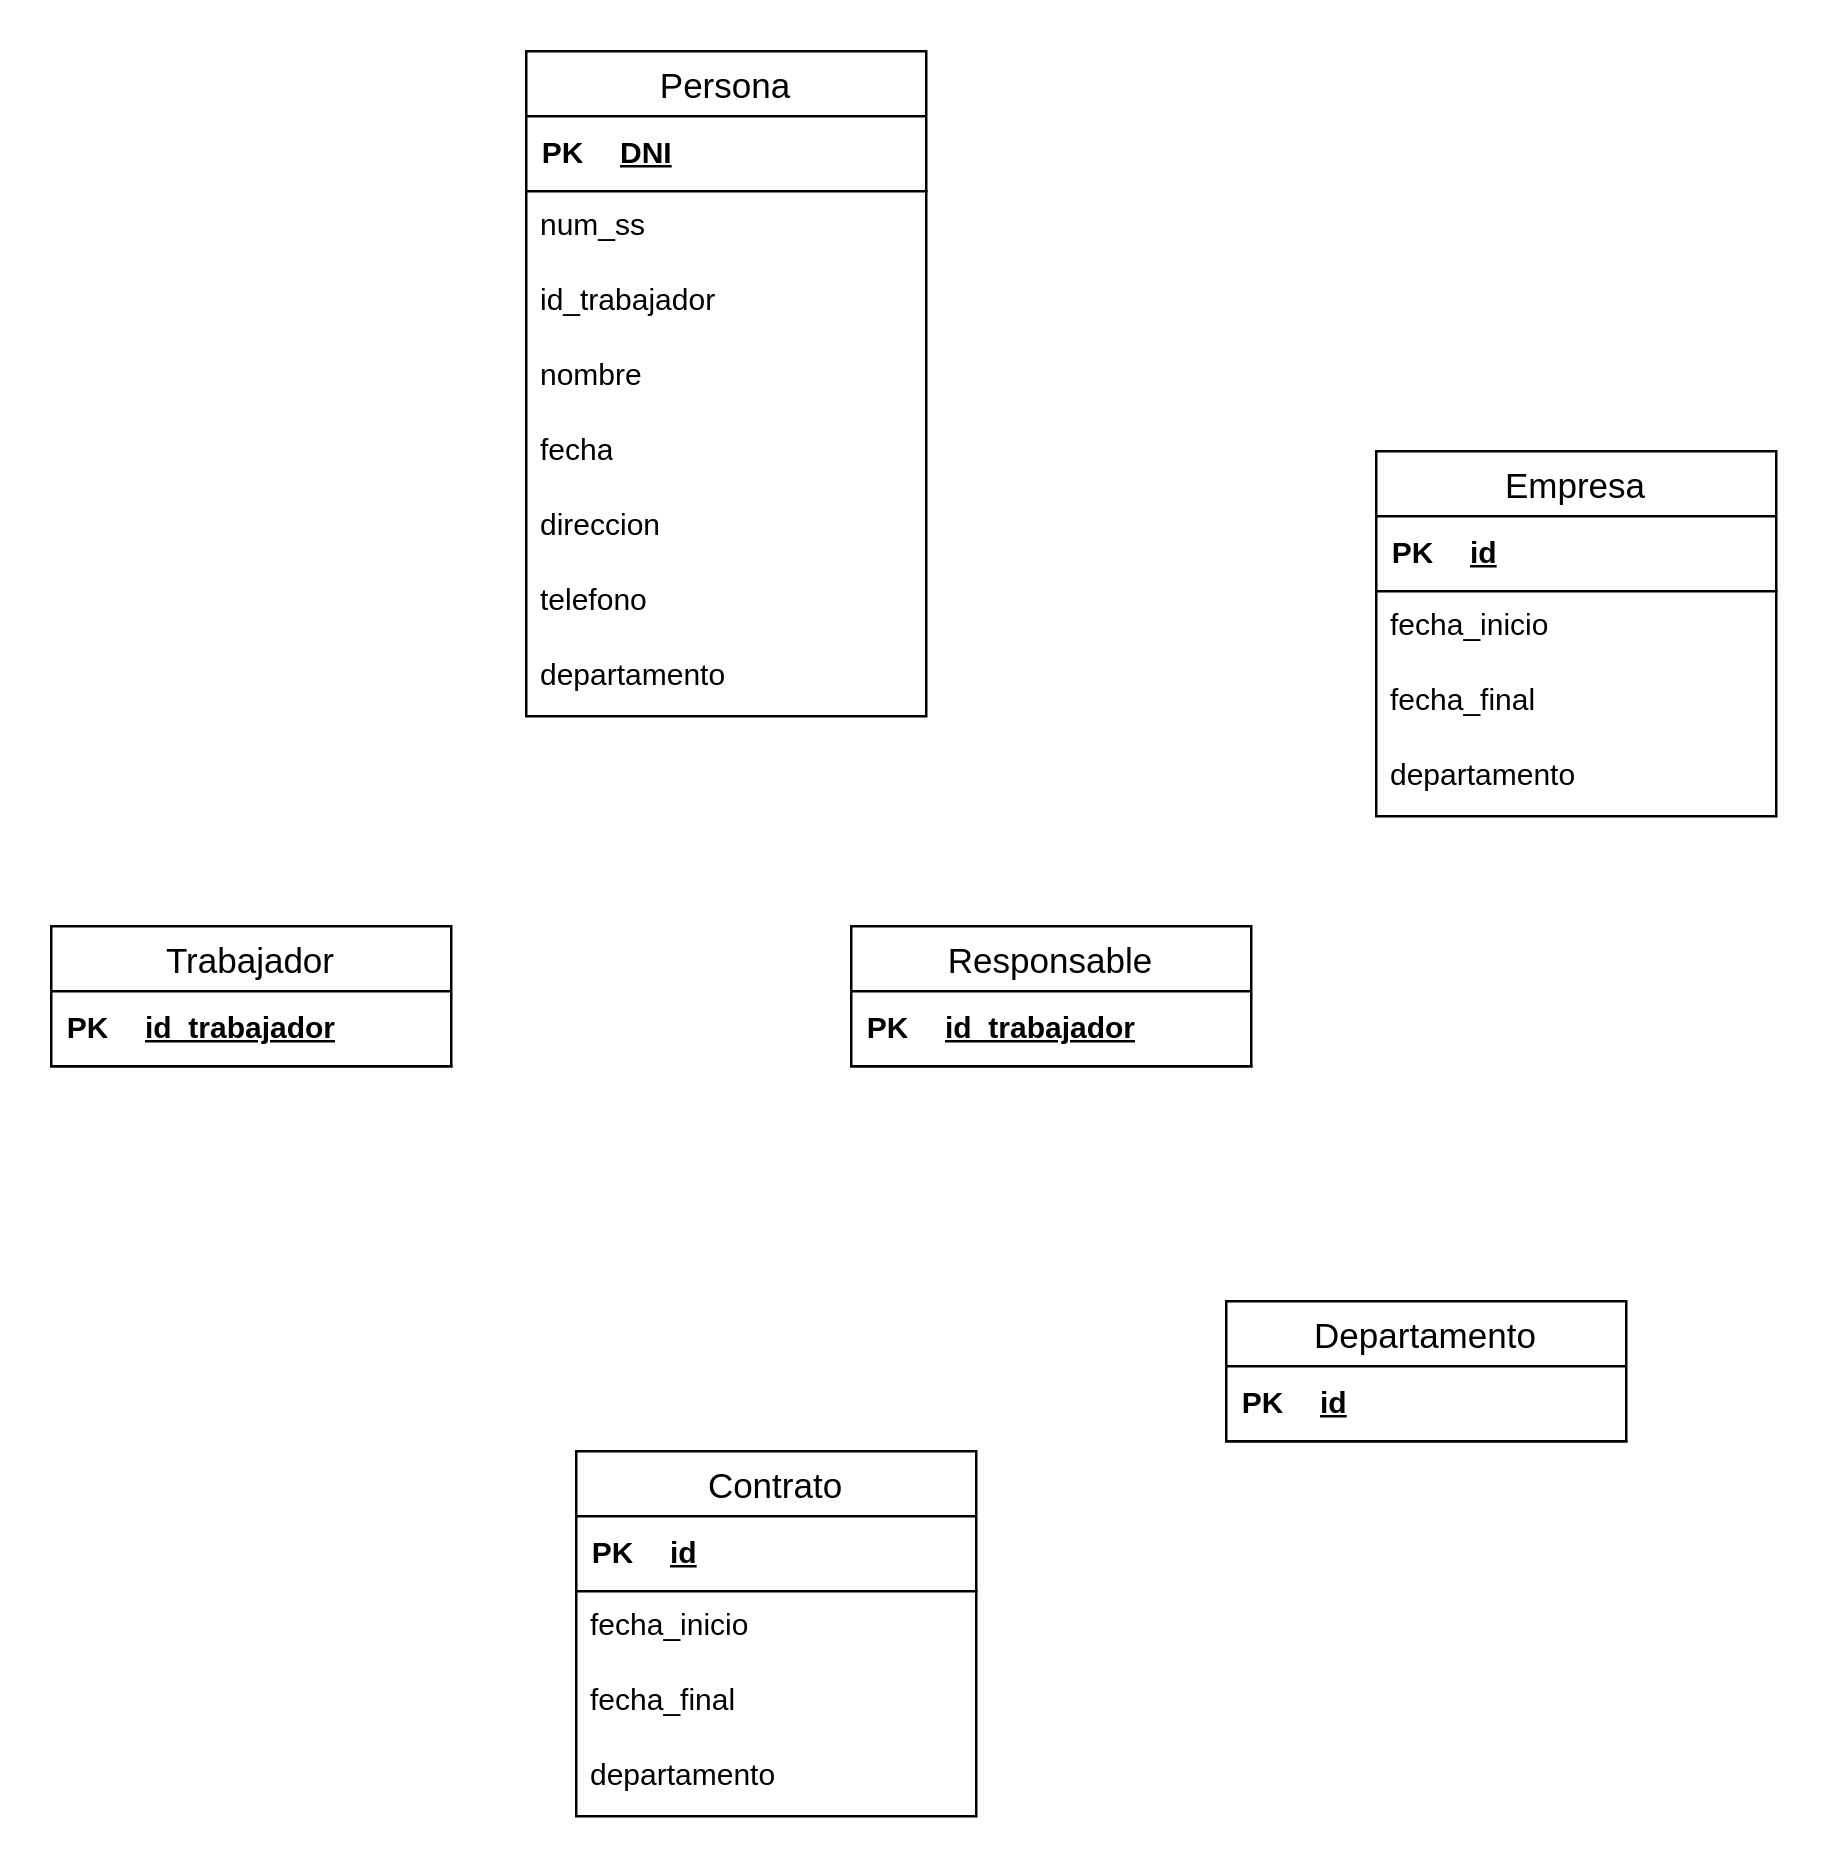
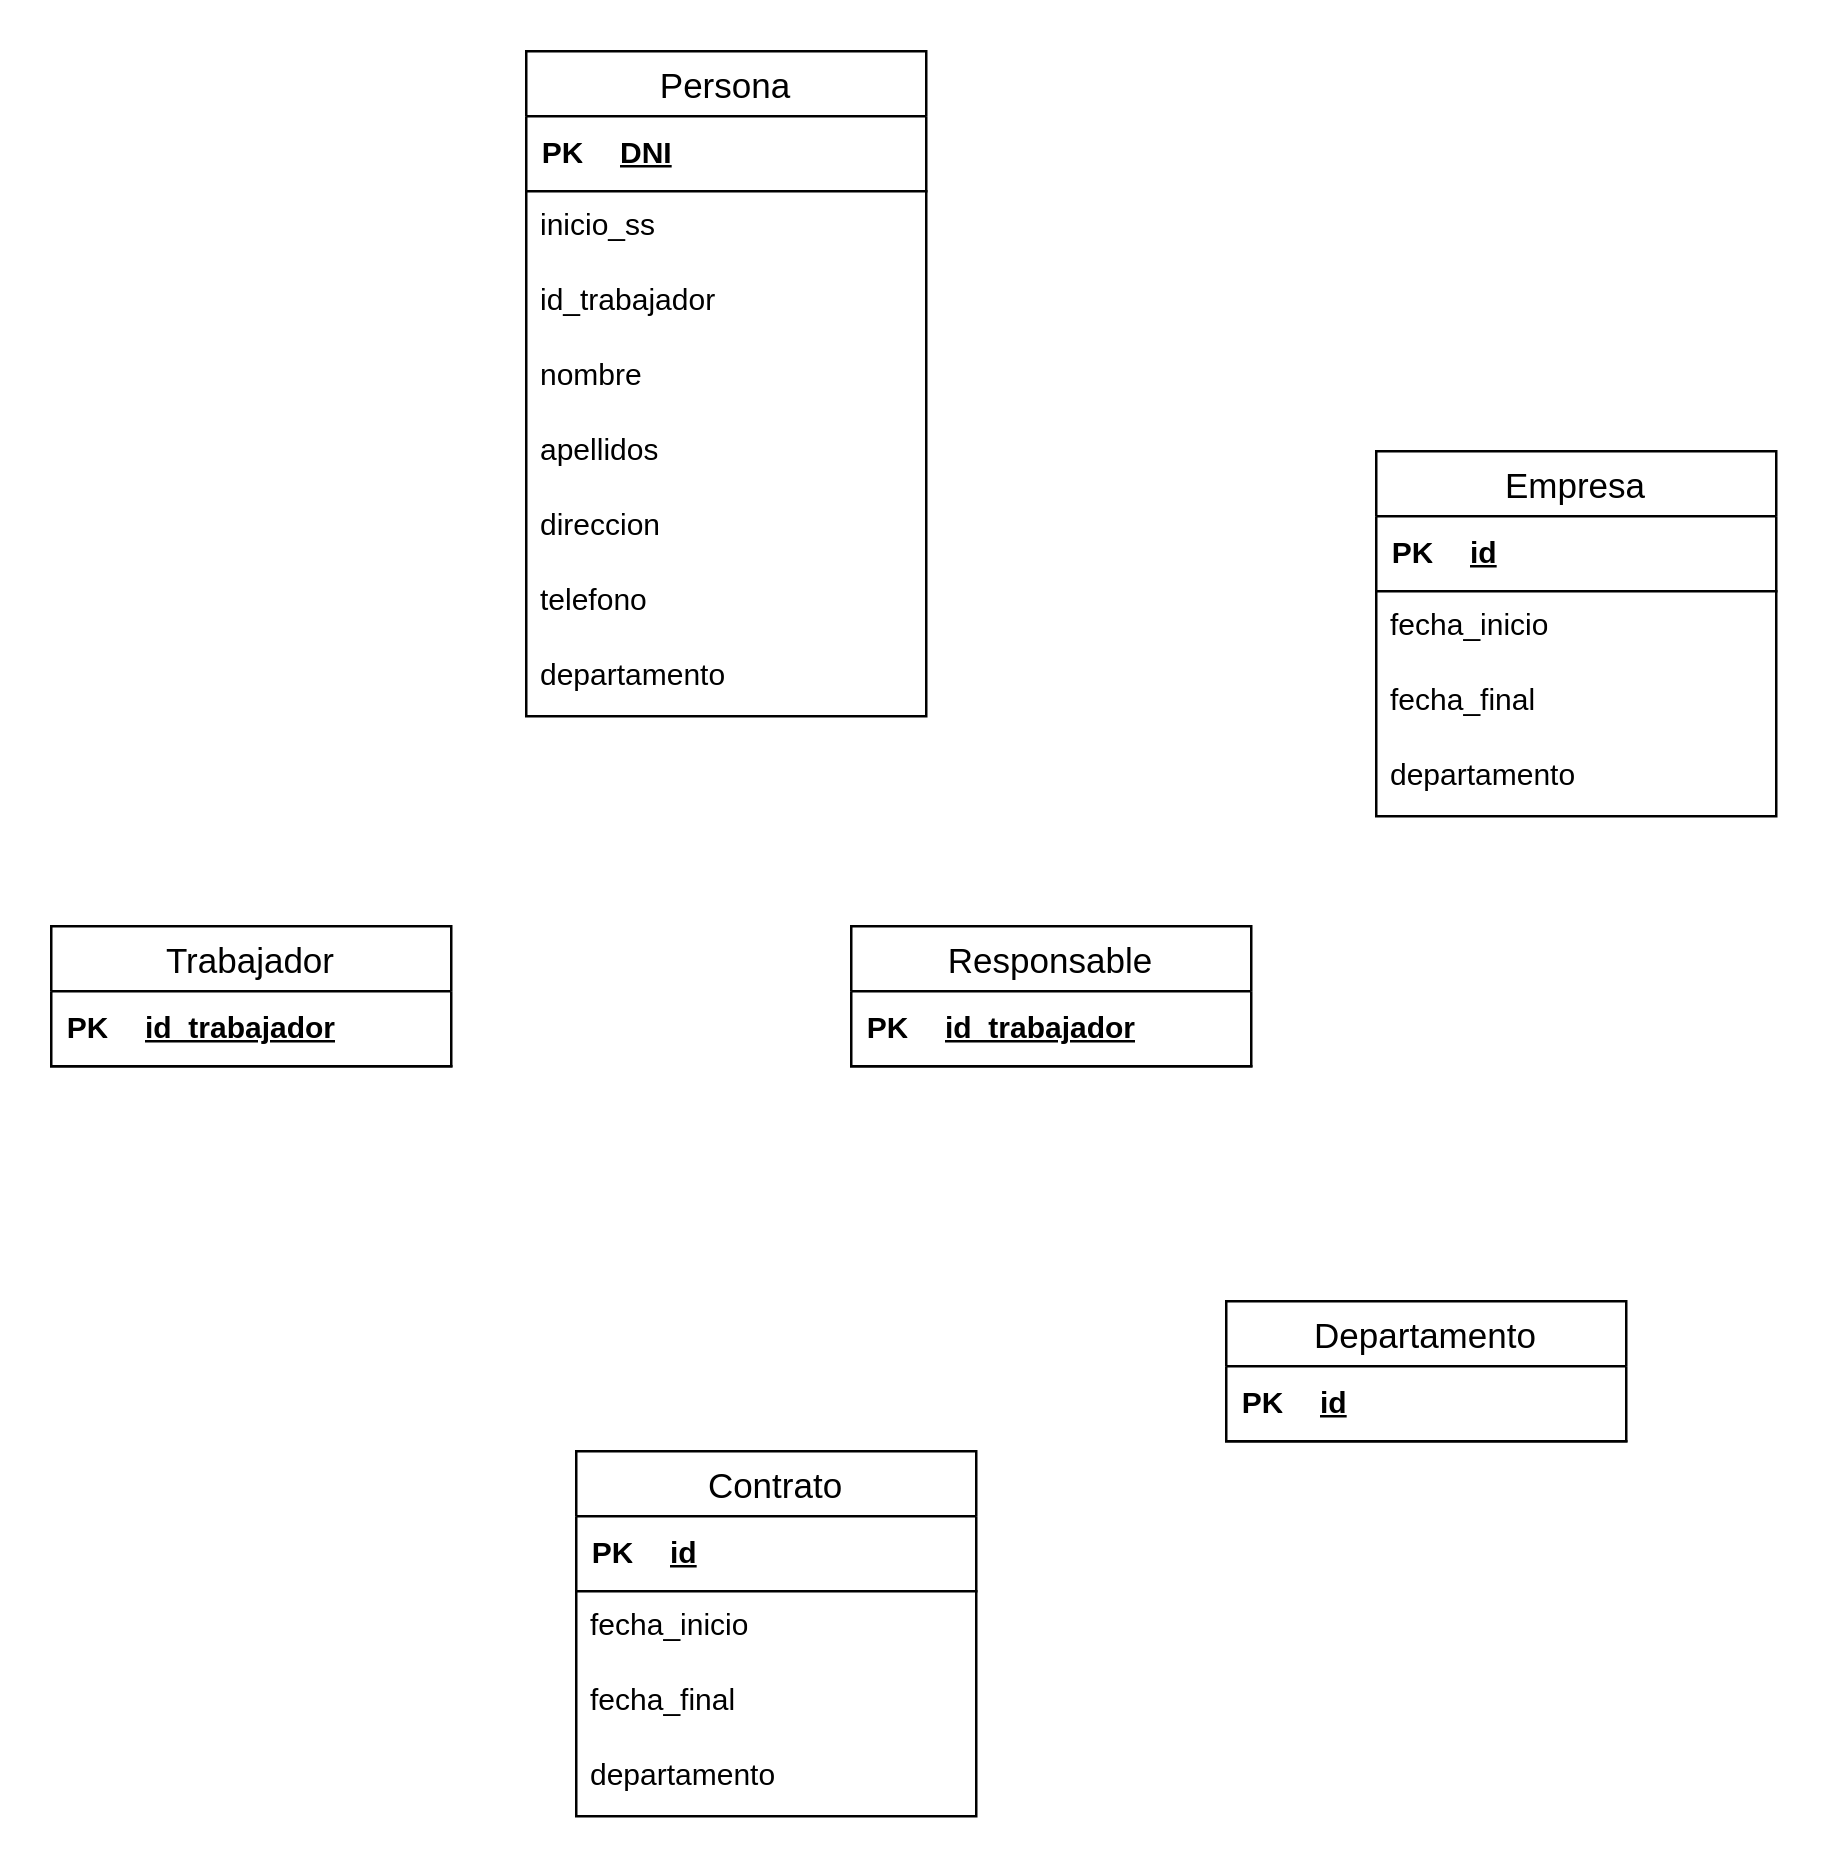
(592, 227) -> (605, 227)
(583, 452) -> (605, 452)
